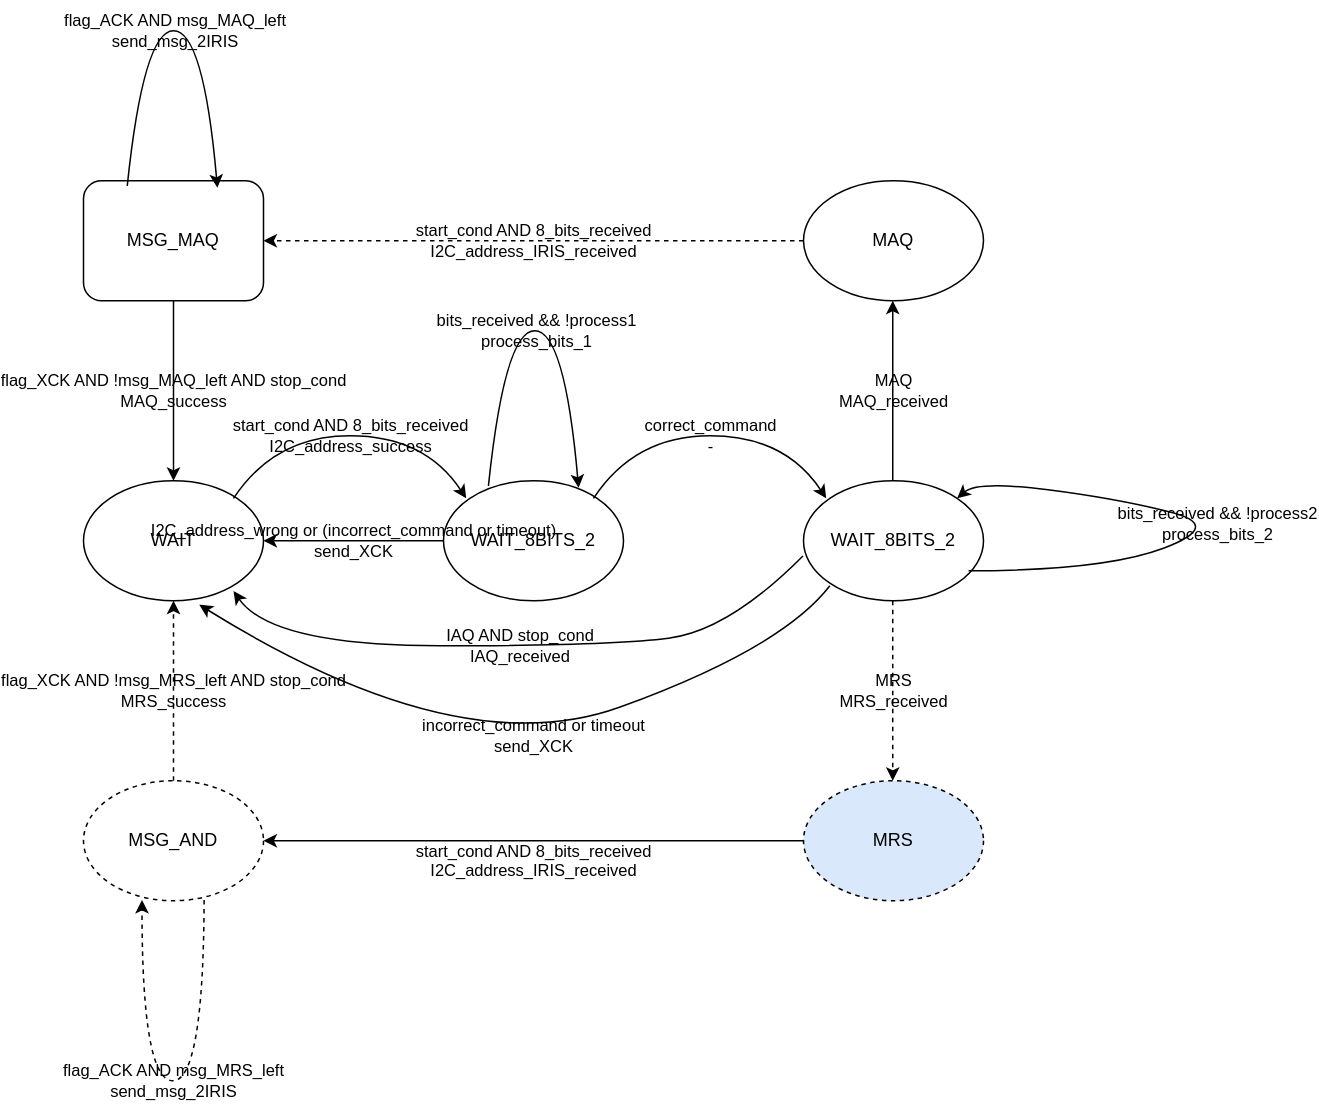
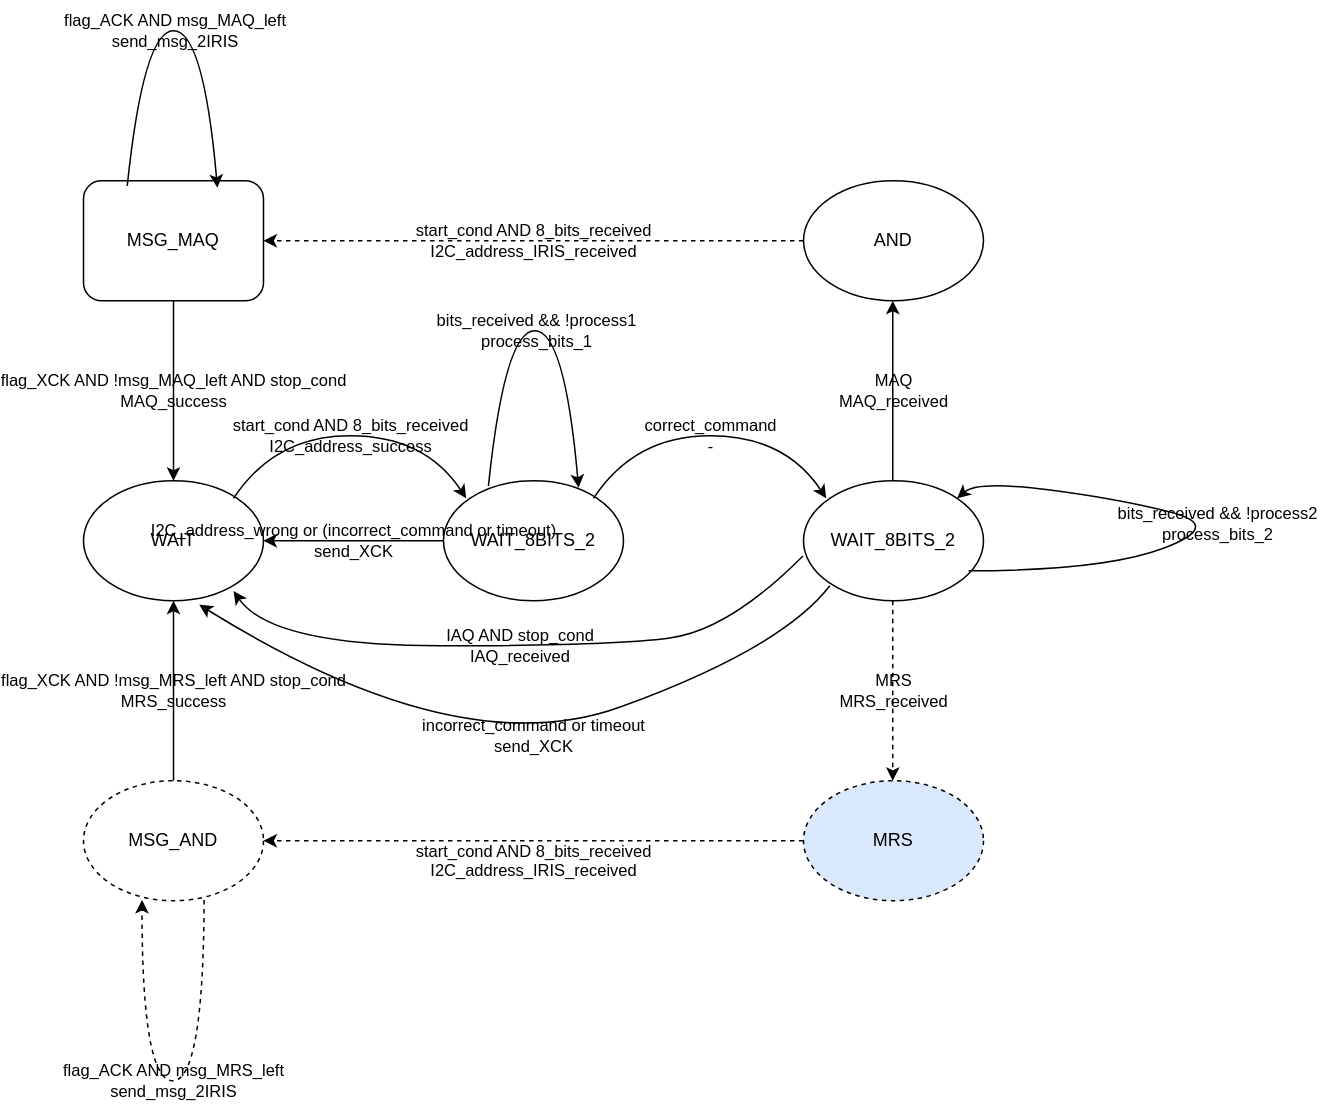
(893, 241) -> (893, 241)
(173, 694) -> (173, 694)
(537, 841) -> (537, 841)
